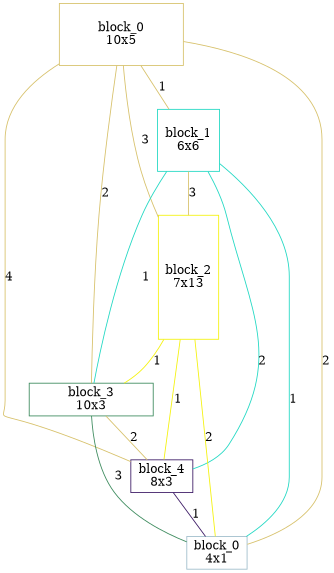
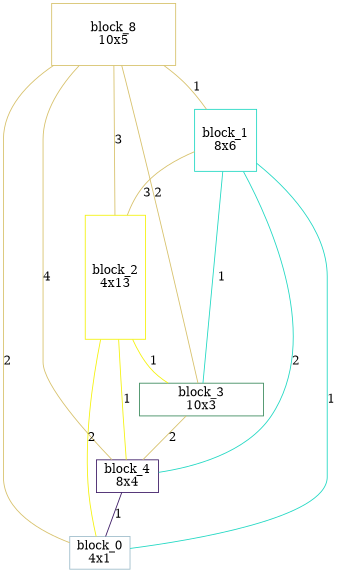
(121, 34) -> (114, 34)
(189, 140) -> (226, 140)
(189, 277) -> (115, 277)
(162, 476) -> (127, 476)
(117, 495) -> none
